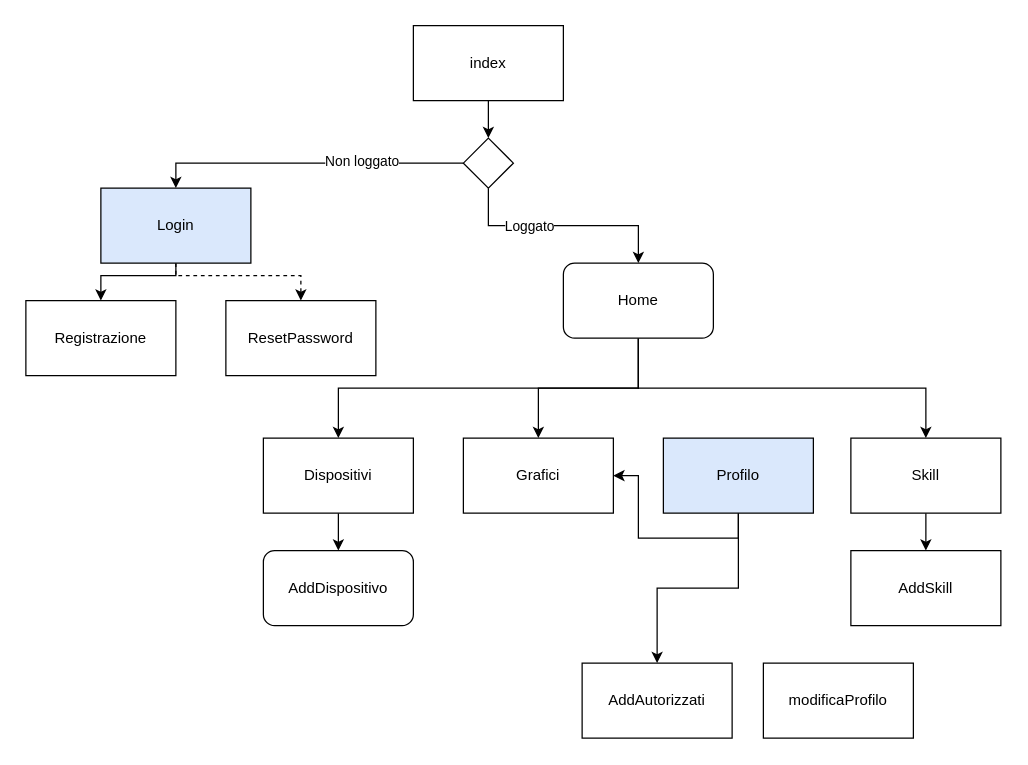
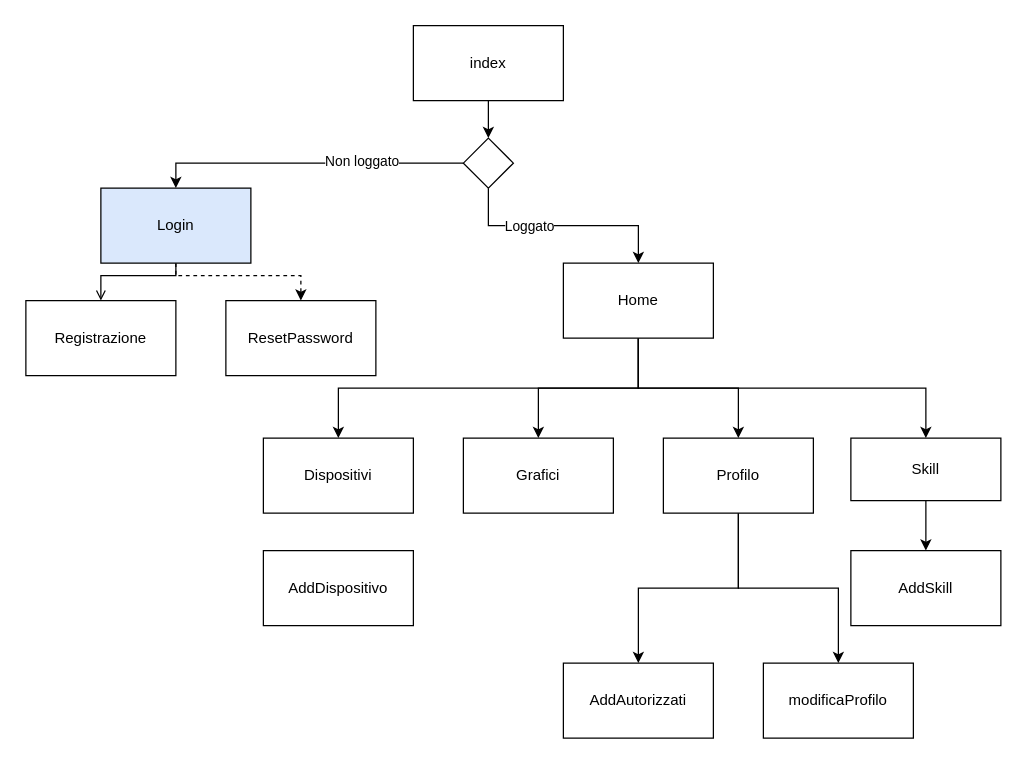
(101, 291) -> (101, 292)
(638, 301) -> (638, 301)
none -> (738, 410)
(738, 476) -> (738, 476)
(926, 476) -> (926, 469)
(338, 536) -> none
(648, 538) -> (823, 588)
(338, 588) -> (338, 588)
(657, 701) -> (638, 701)
